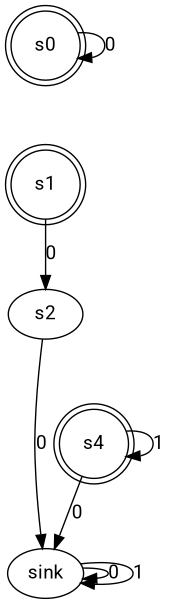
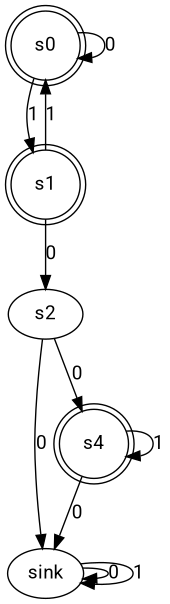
none -> (27, 108)
none -> (46, 122)
none -> (66, 368)
